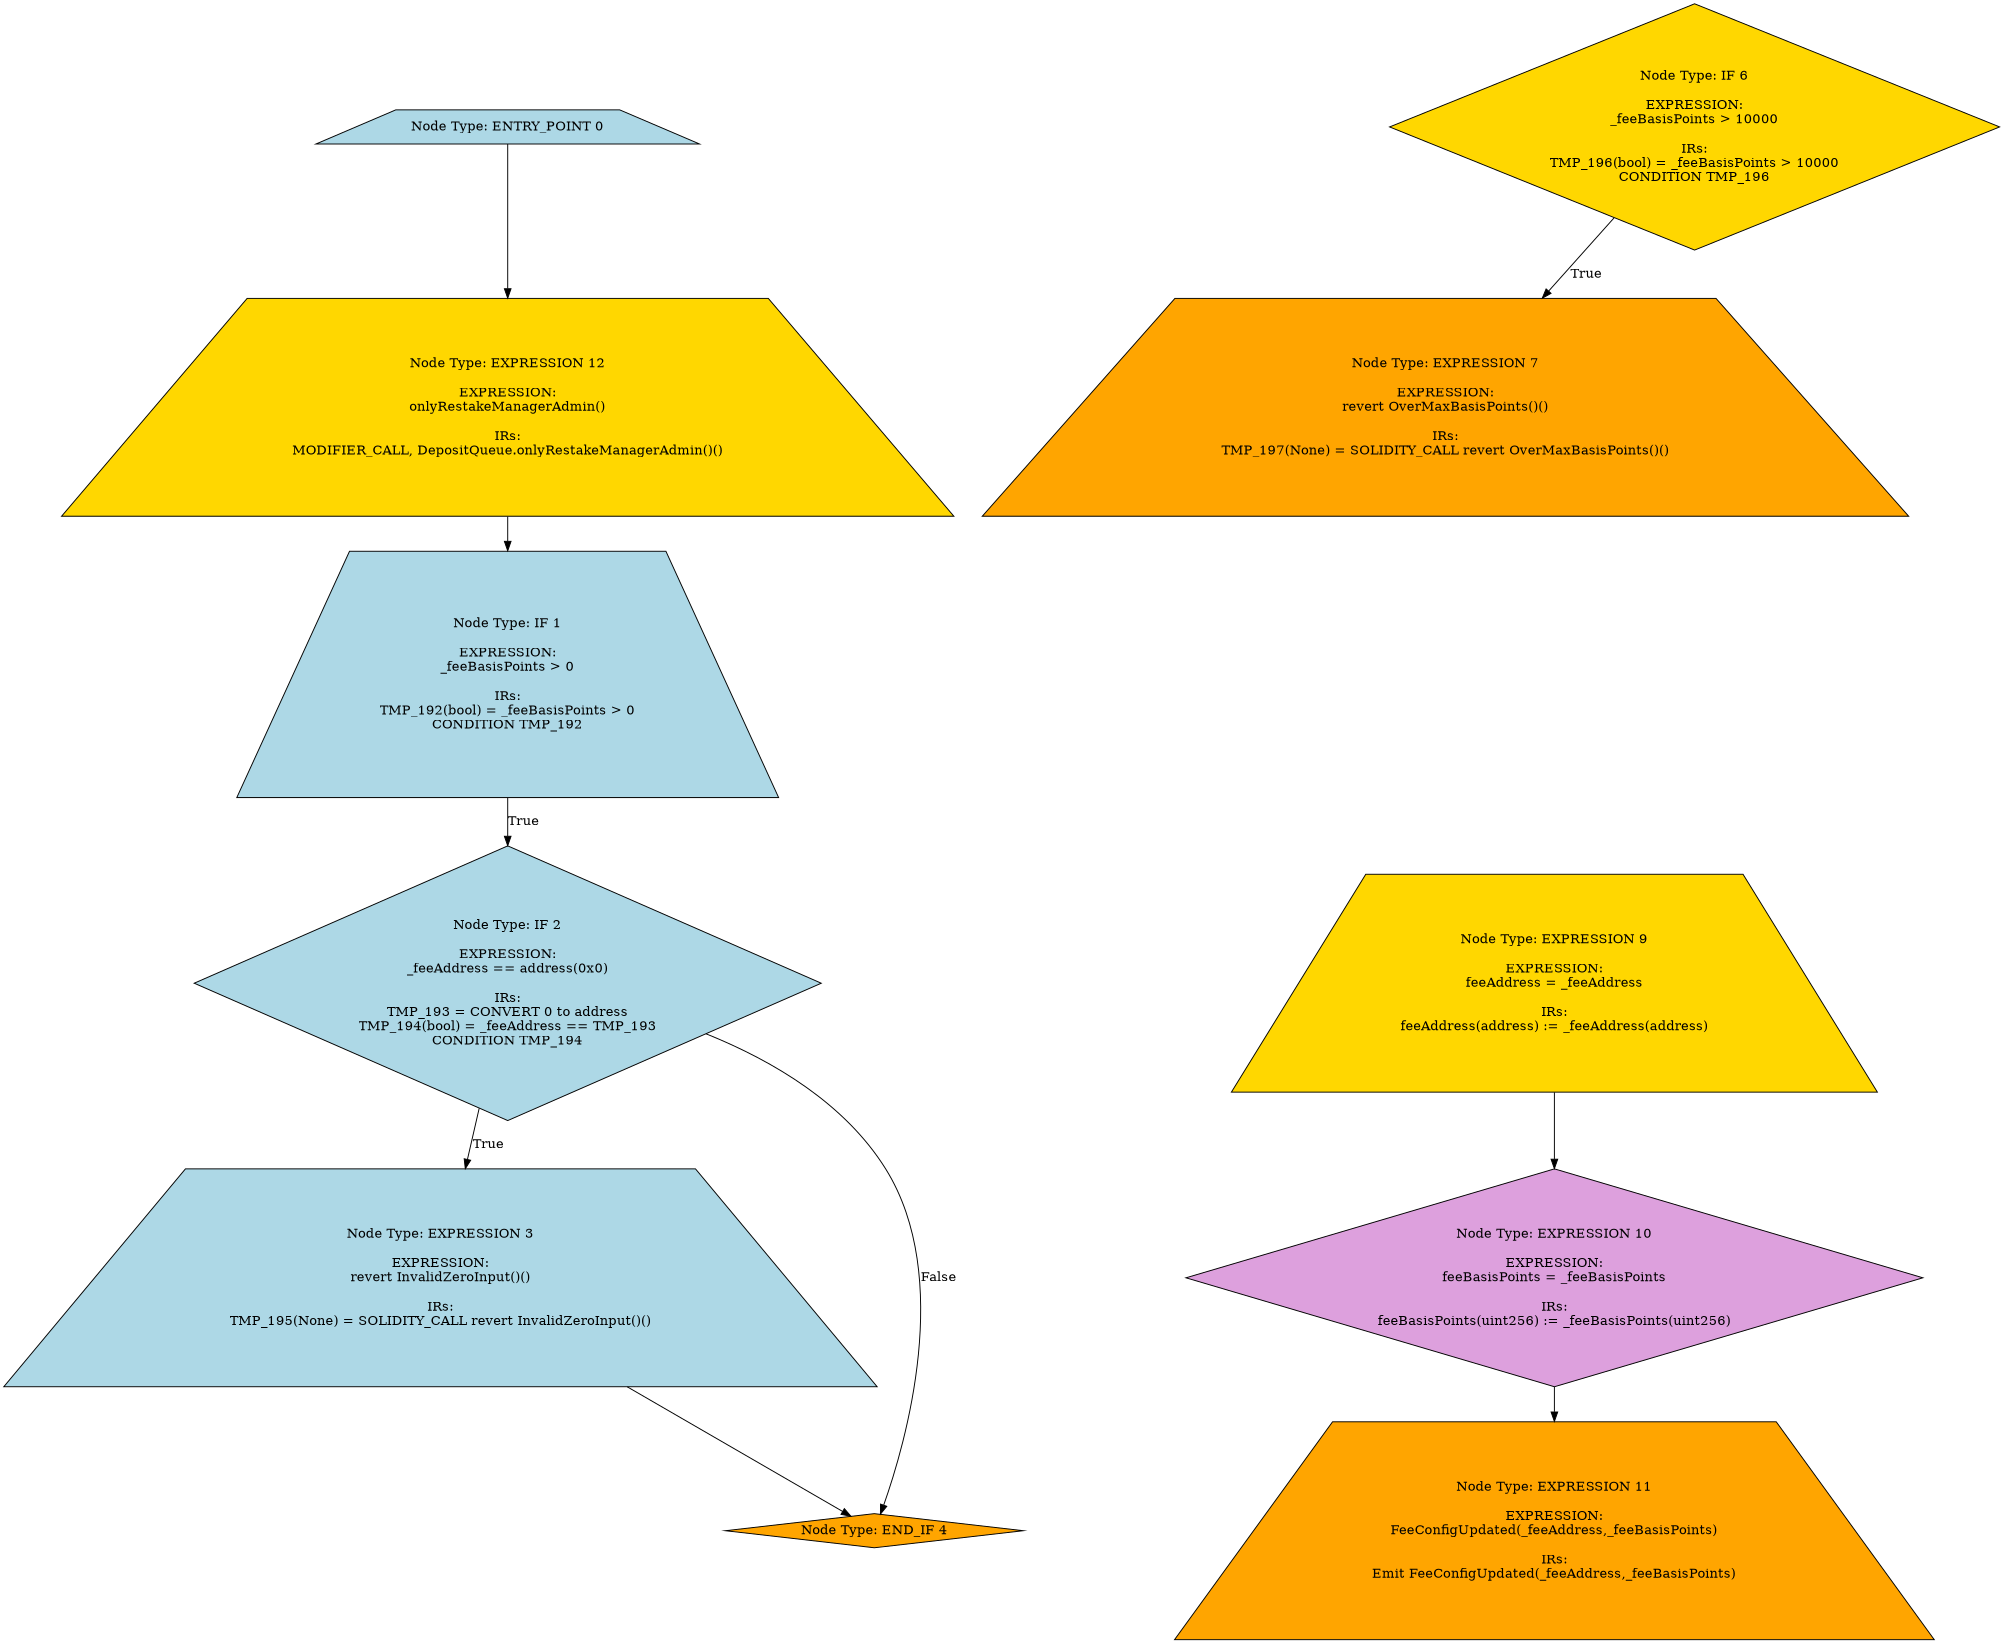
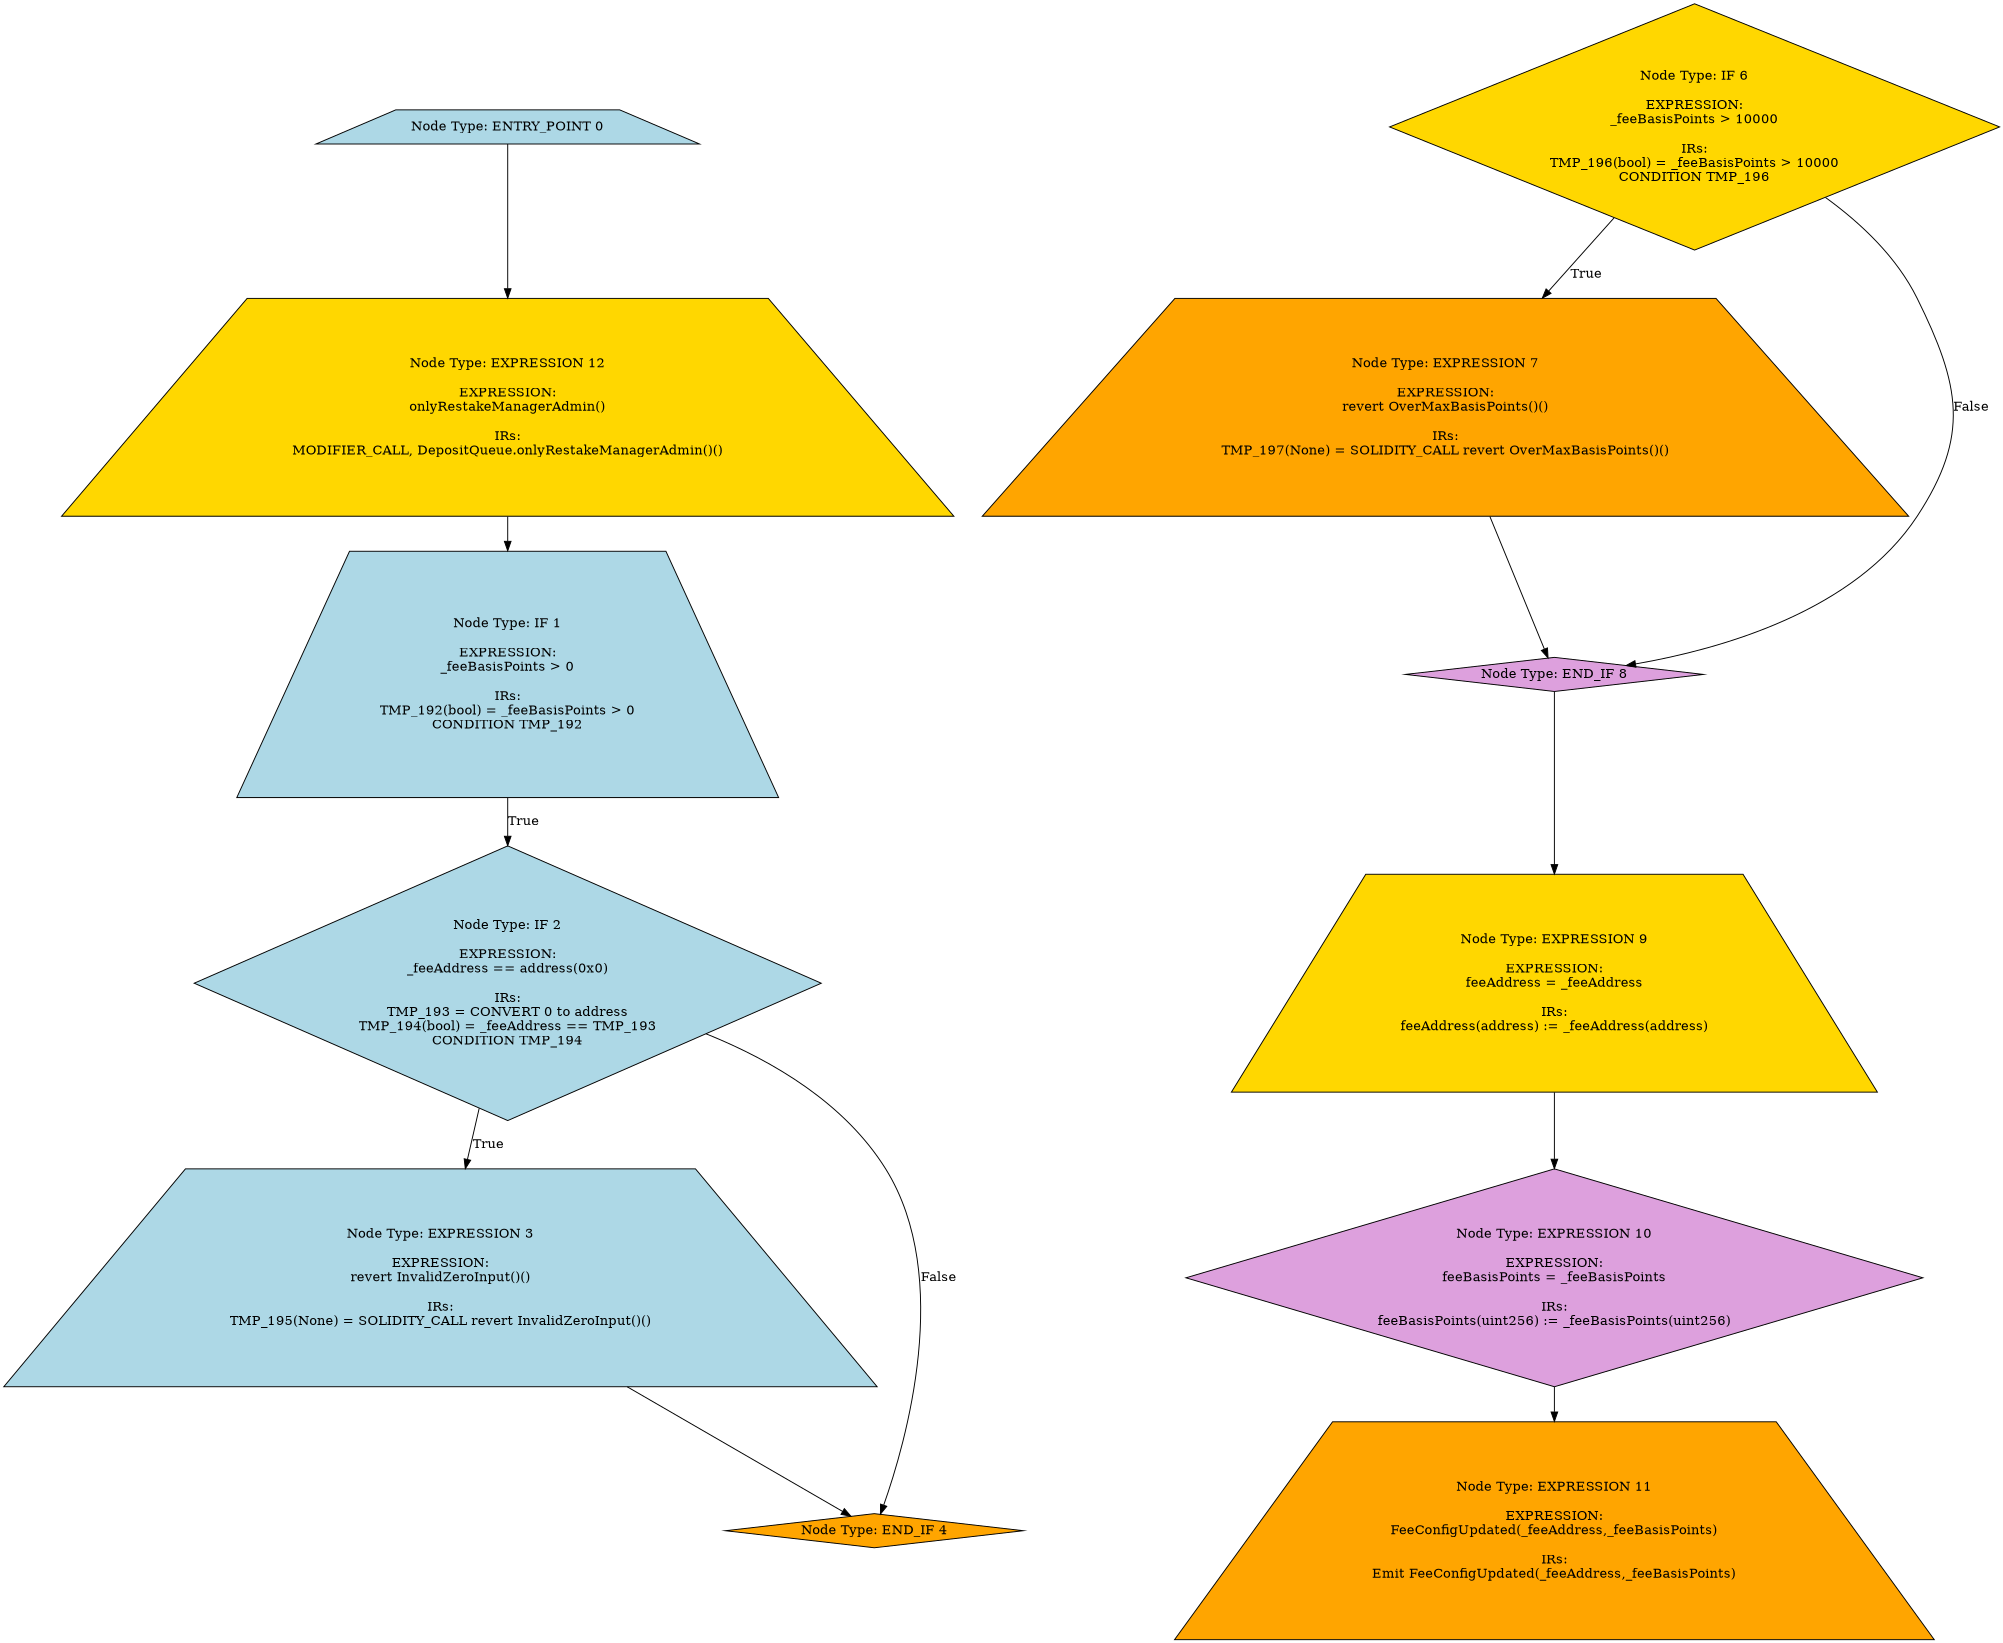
none -> (1554, 674)
